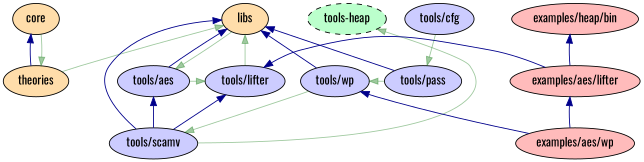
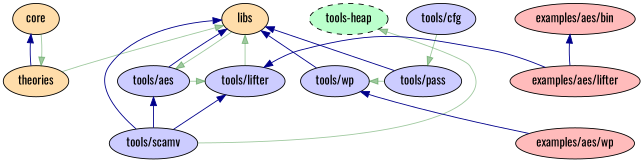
(575, 19) -> (575, 19)
(251, 111) -> none
(569, 117) -> none
